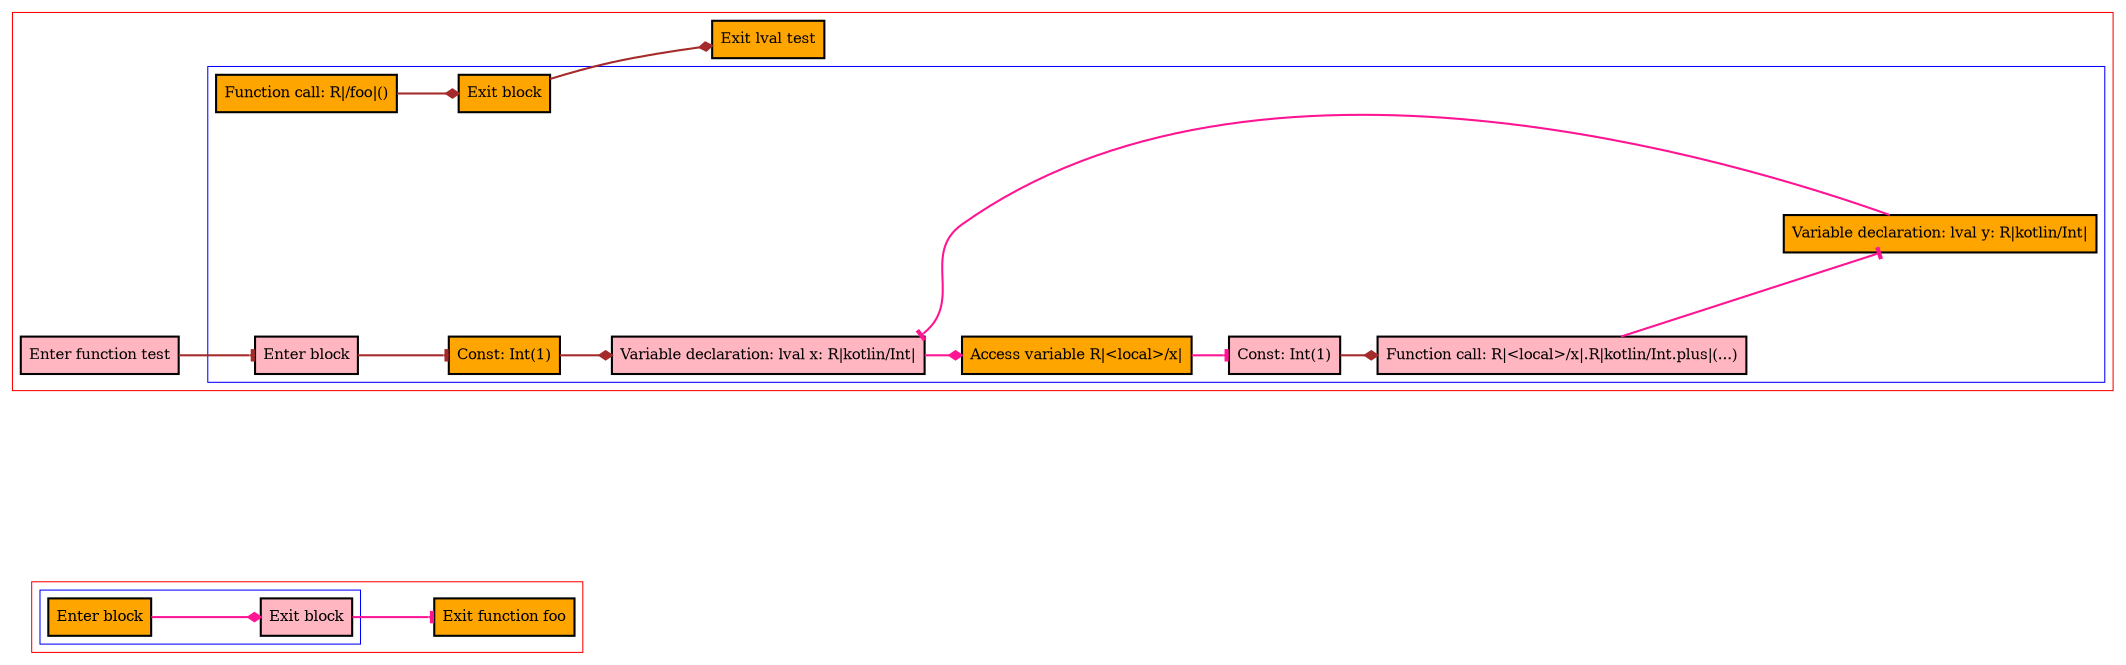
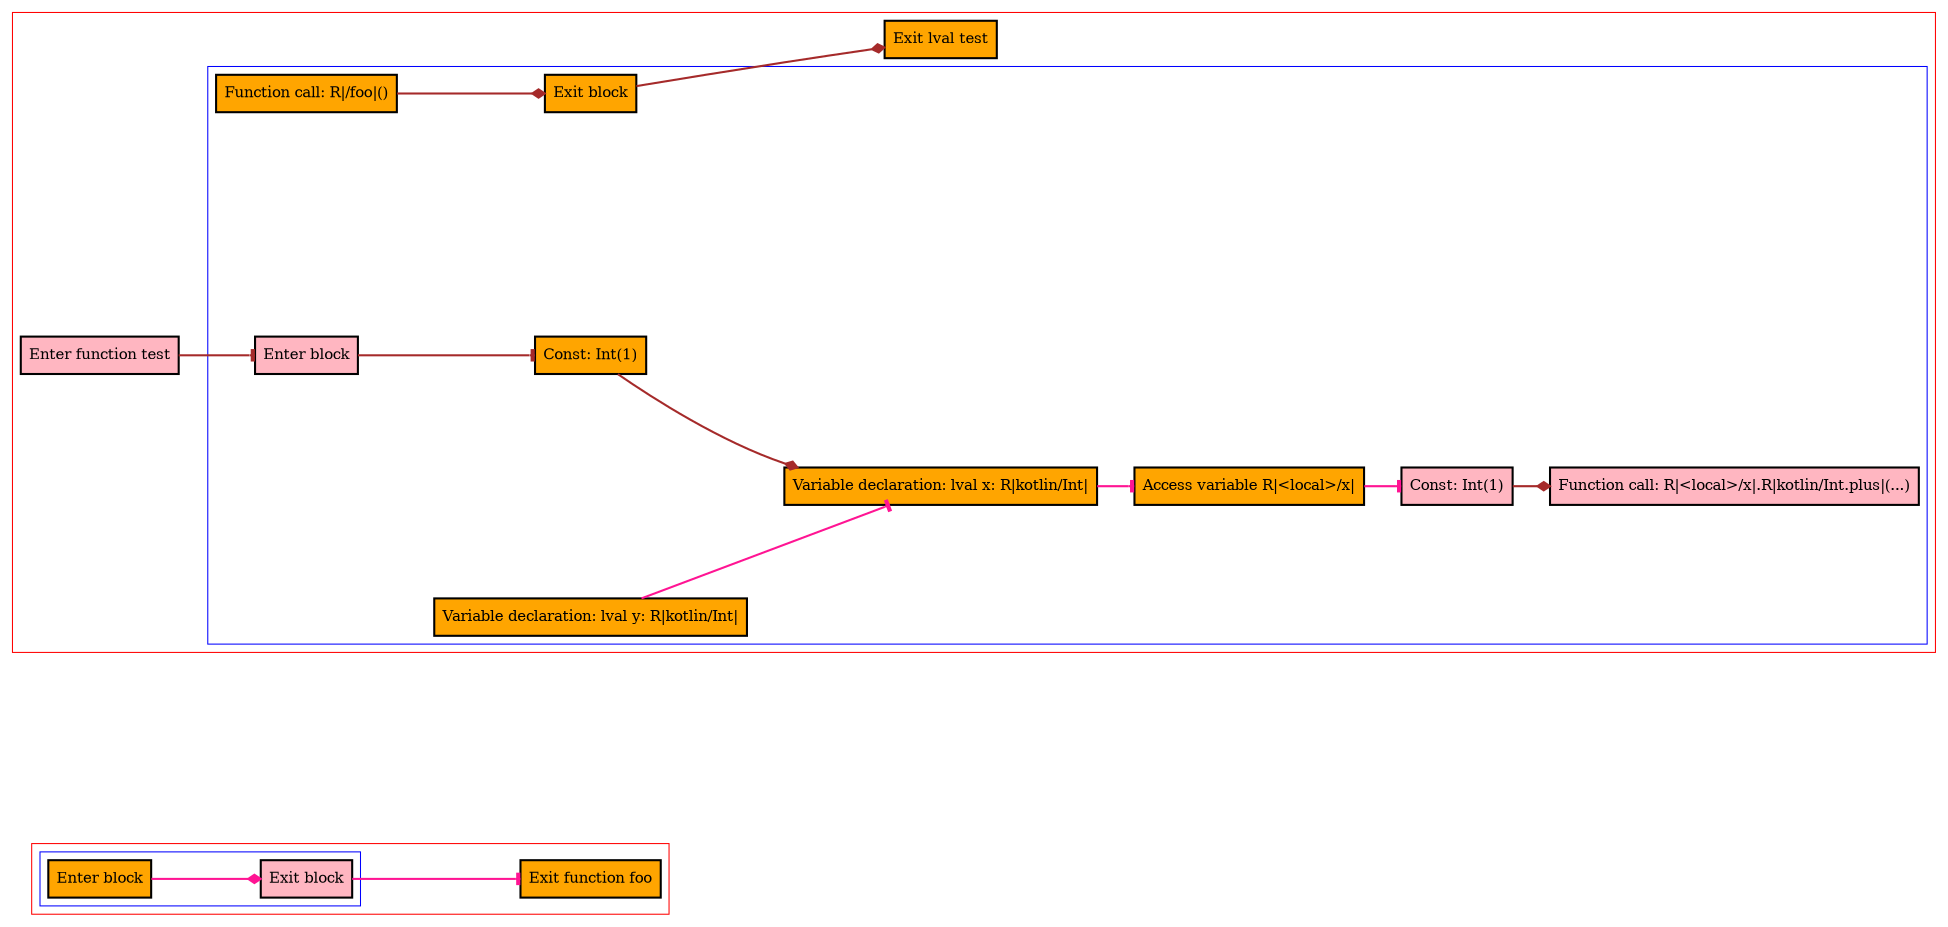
(1748, 295) -> none
(768, 355) -> (941, 486)
(937, 355) -> (1113, 486)
